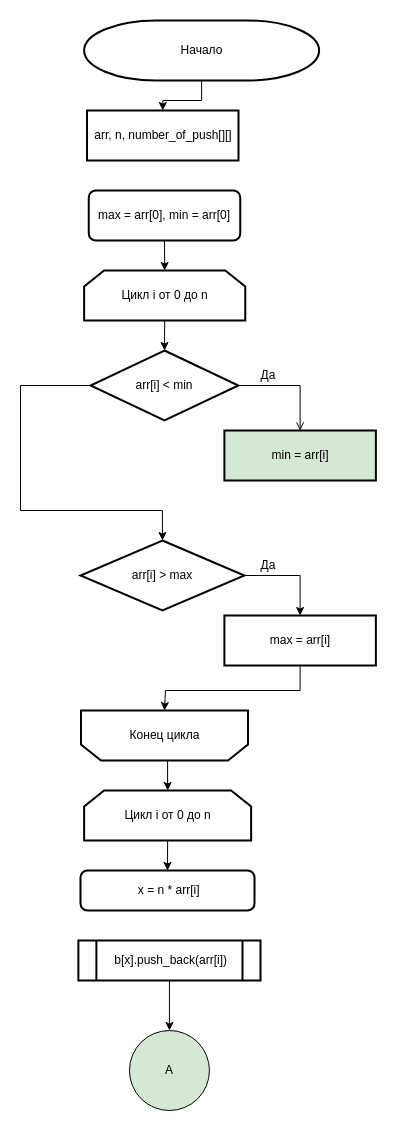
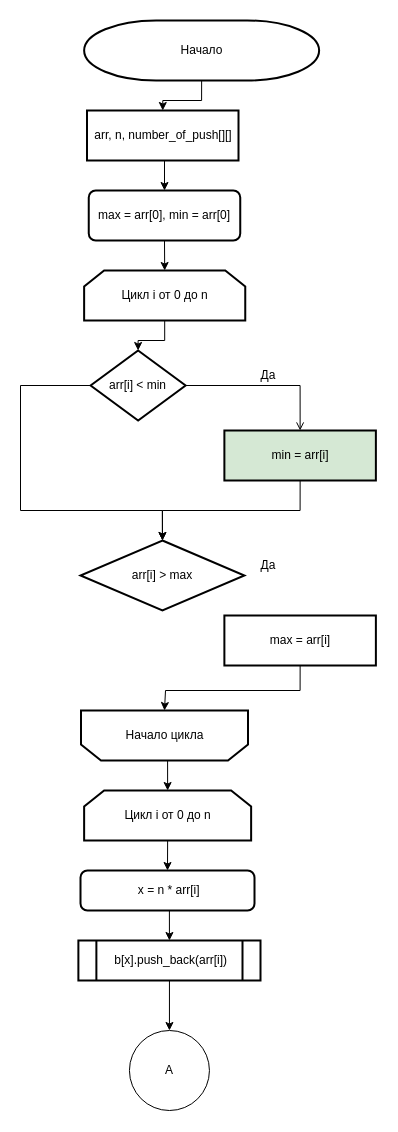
none -> (165, 172)
(164, 386) -> (138, 386)
none -> (248, 511)
(289, 576) -> none
(165, 736) -> (165, 736)
none -> (169, 922)
(169, 1071) -> (169, 1071)
